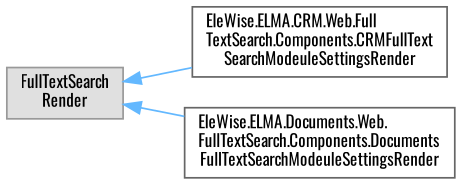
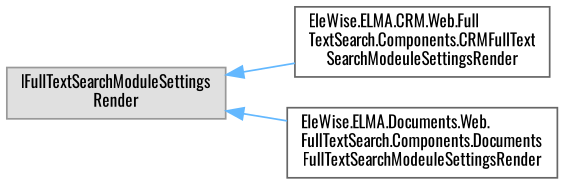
(65, 93) -> (116, 93)
